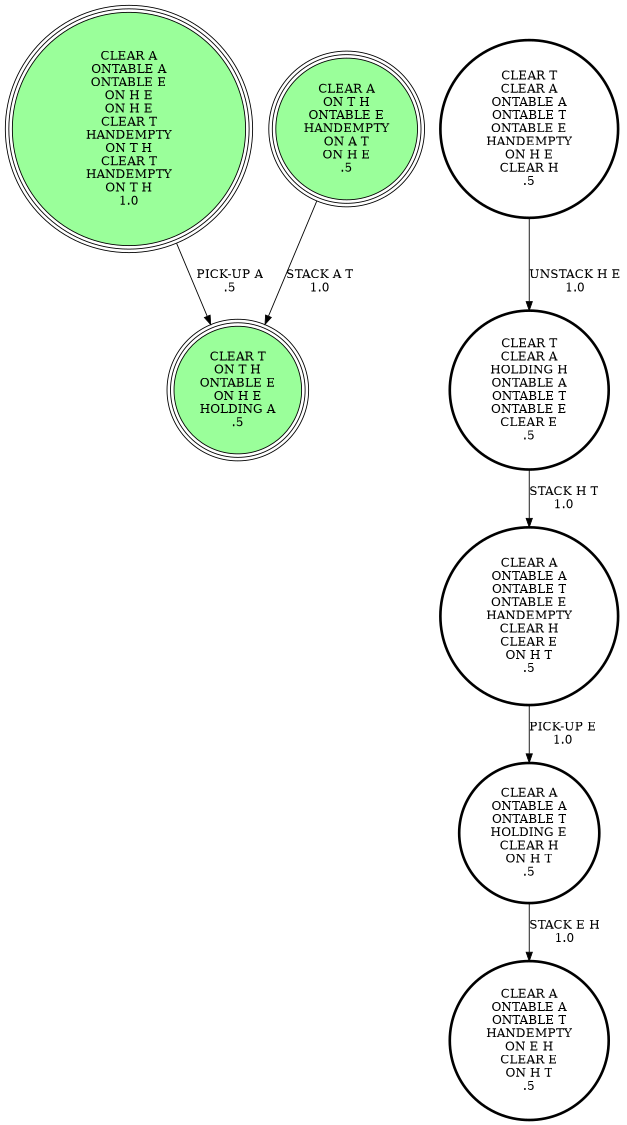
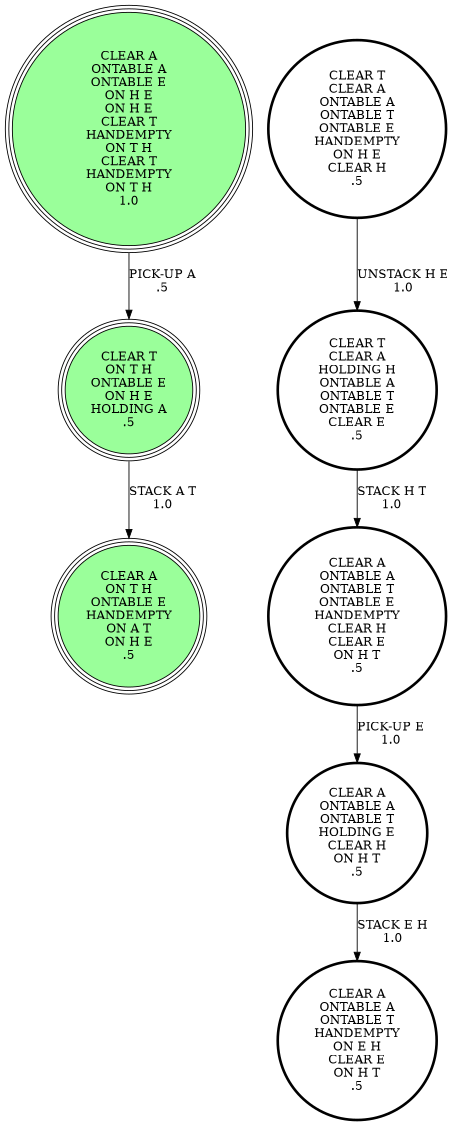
(293, 259) -> (129, 495)
